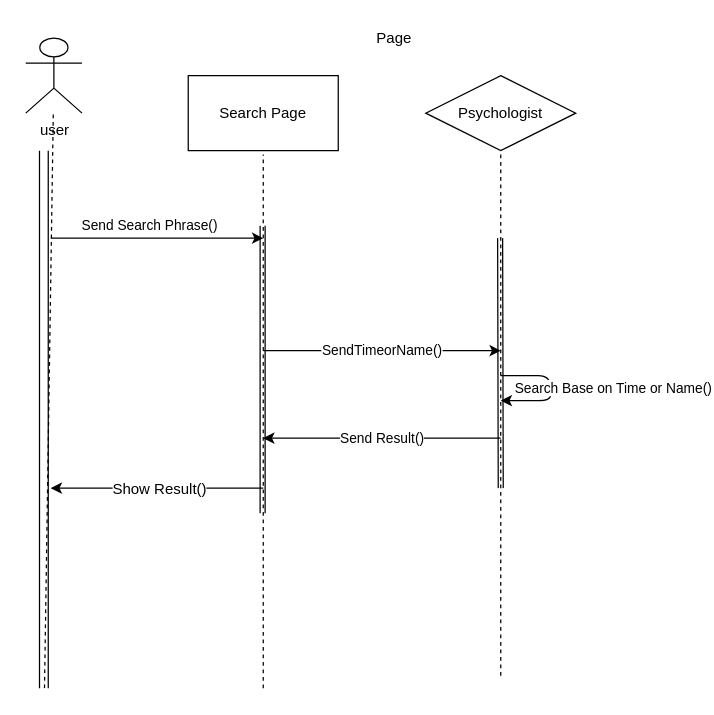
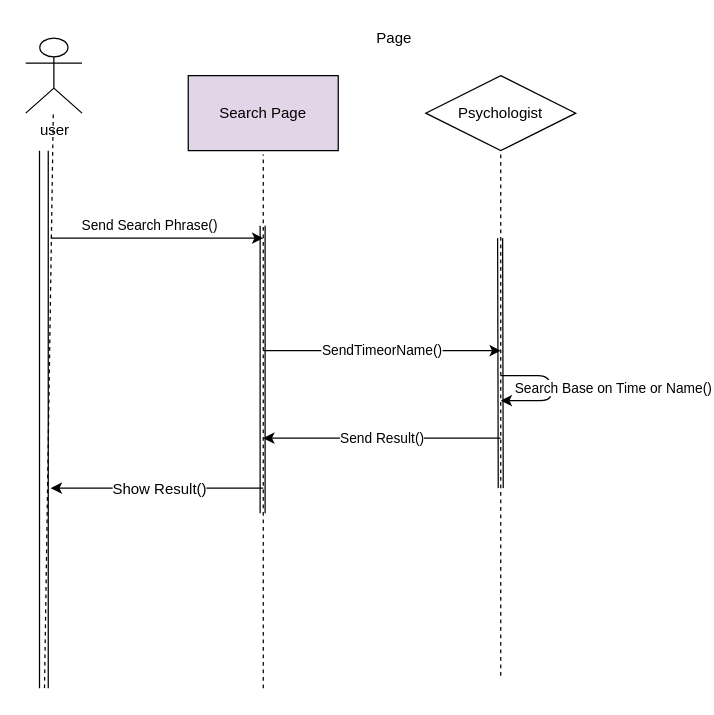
(263, 113) -> (263, 113)
